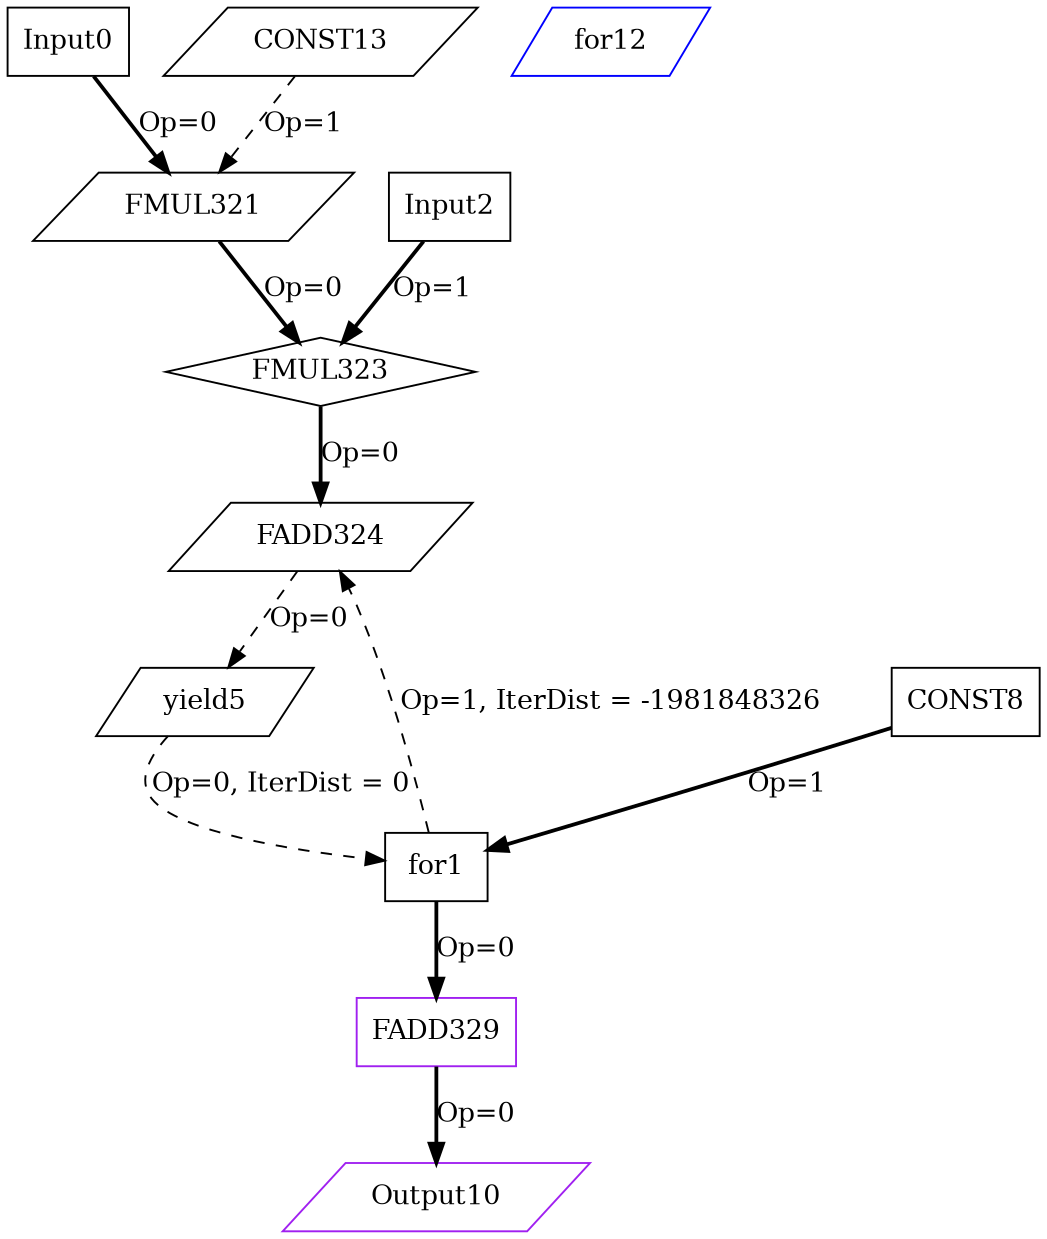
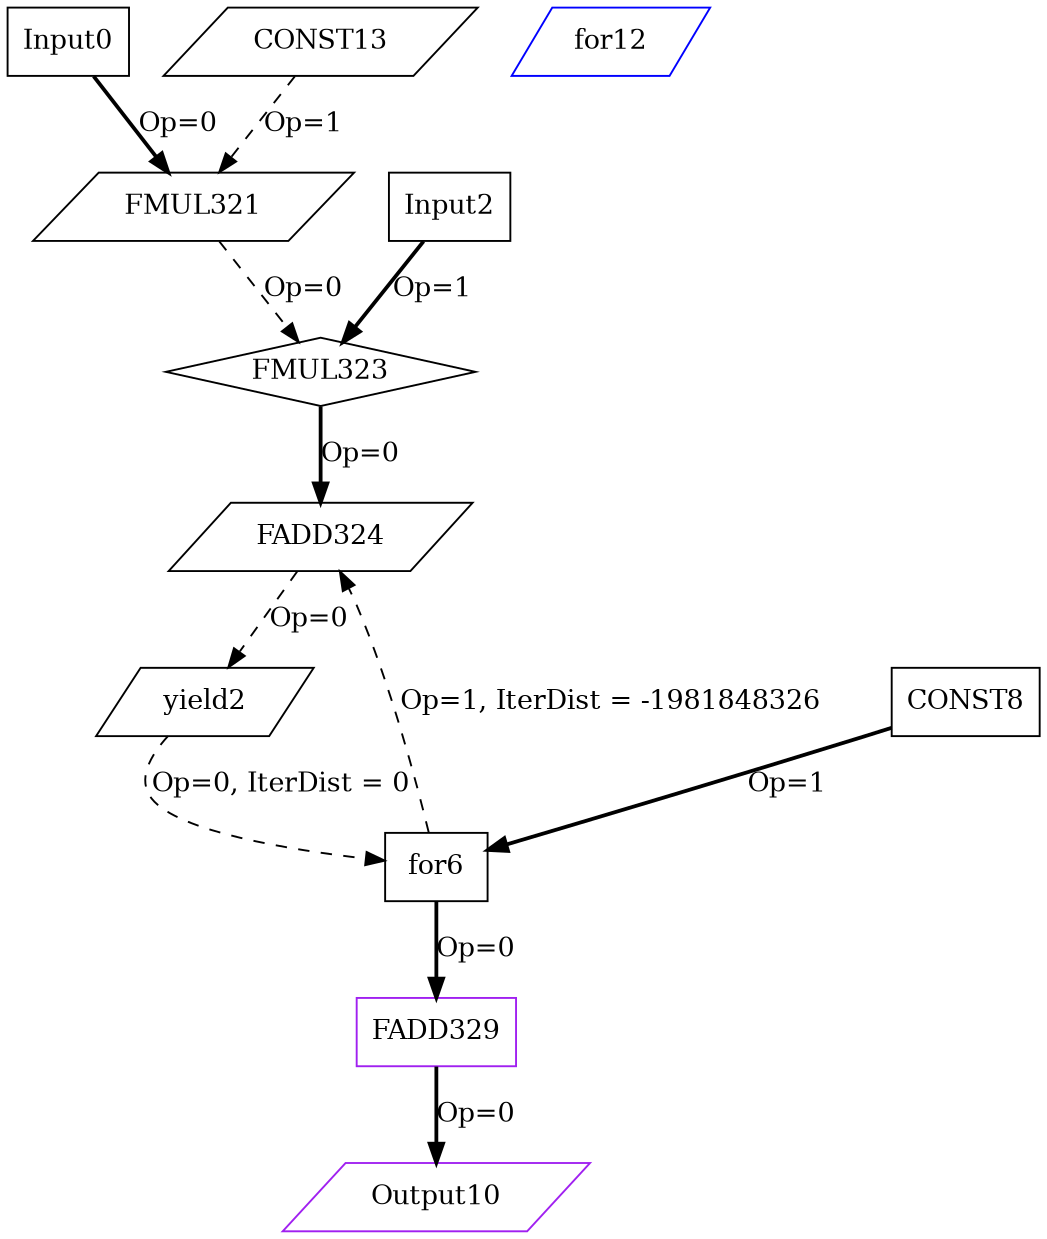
(253, 284) -> (253, 284)
(205, 702) -> (205, 702)
(436, 867) -> (436, 867)
